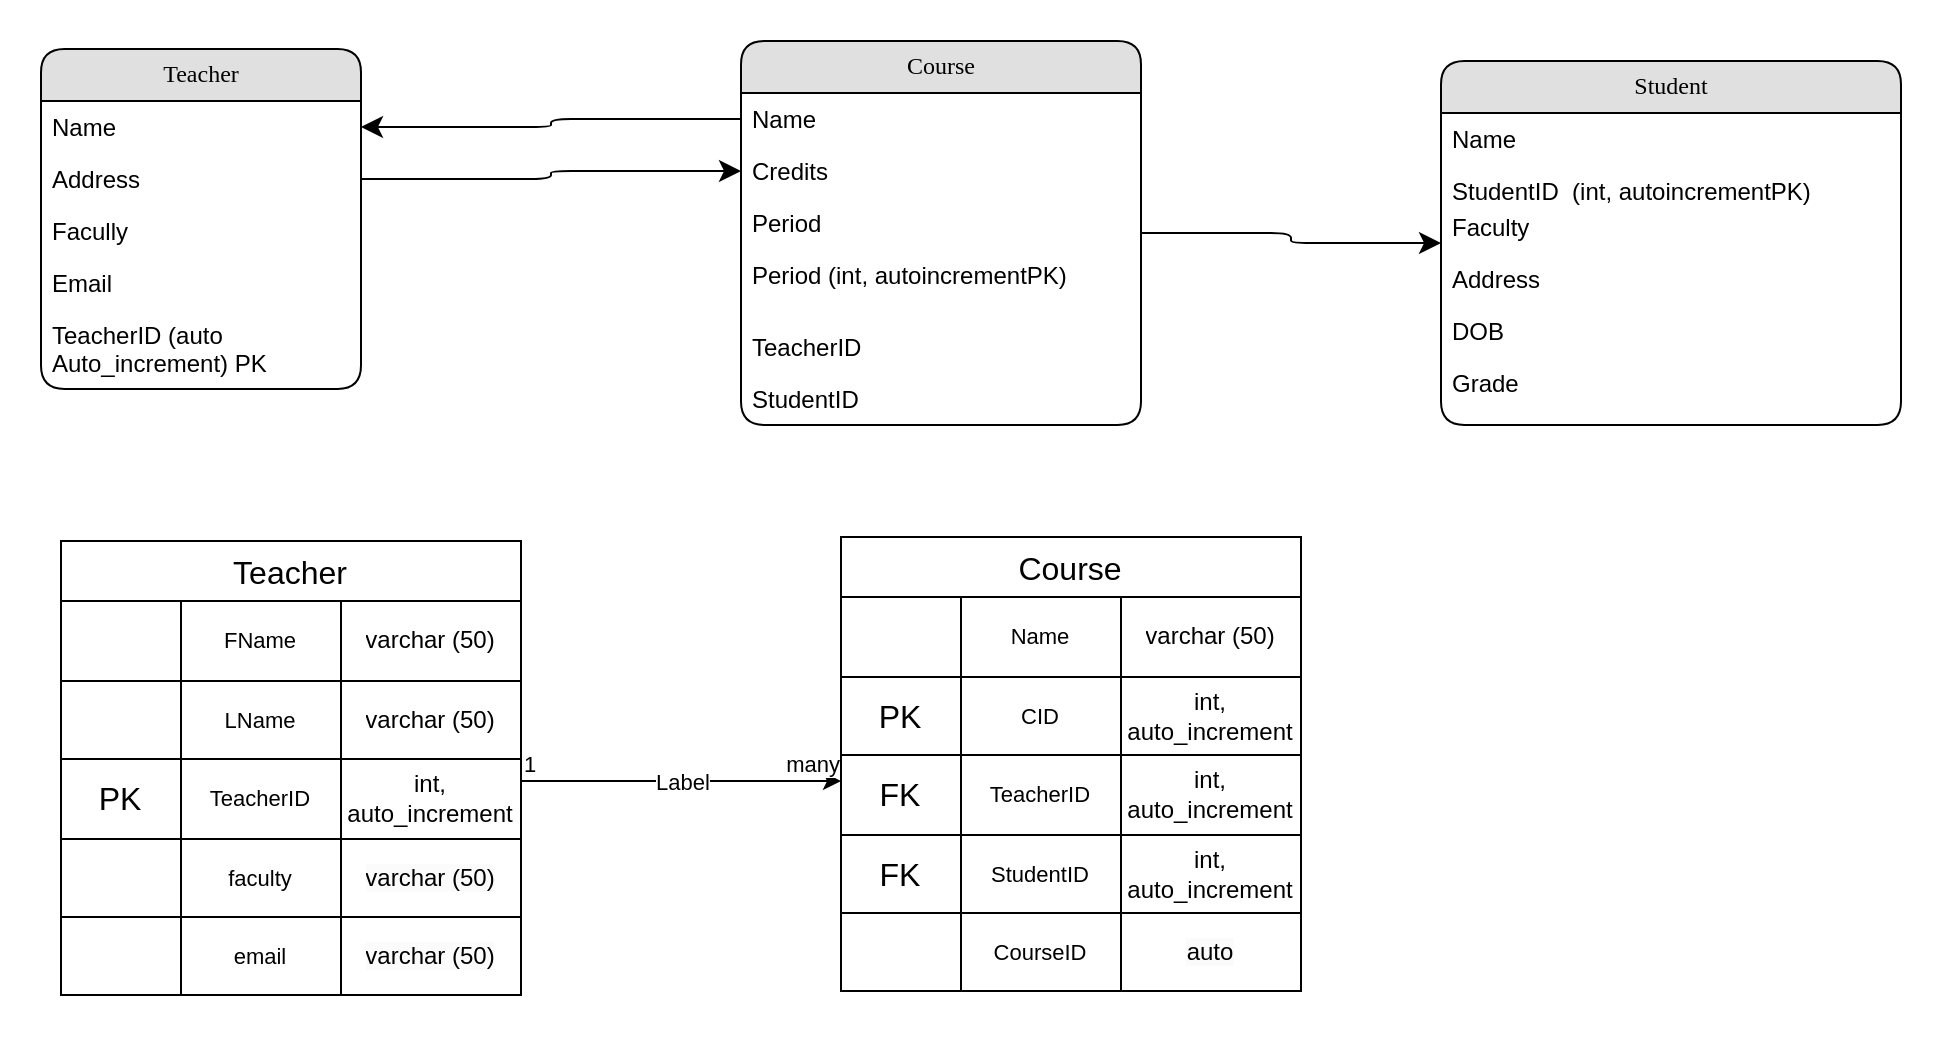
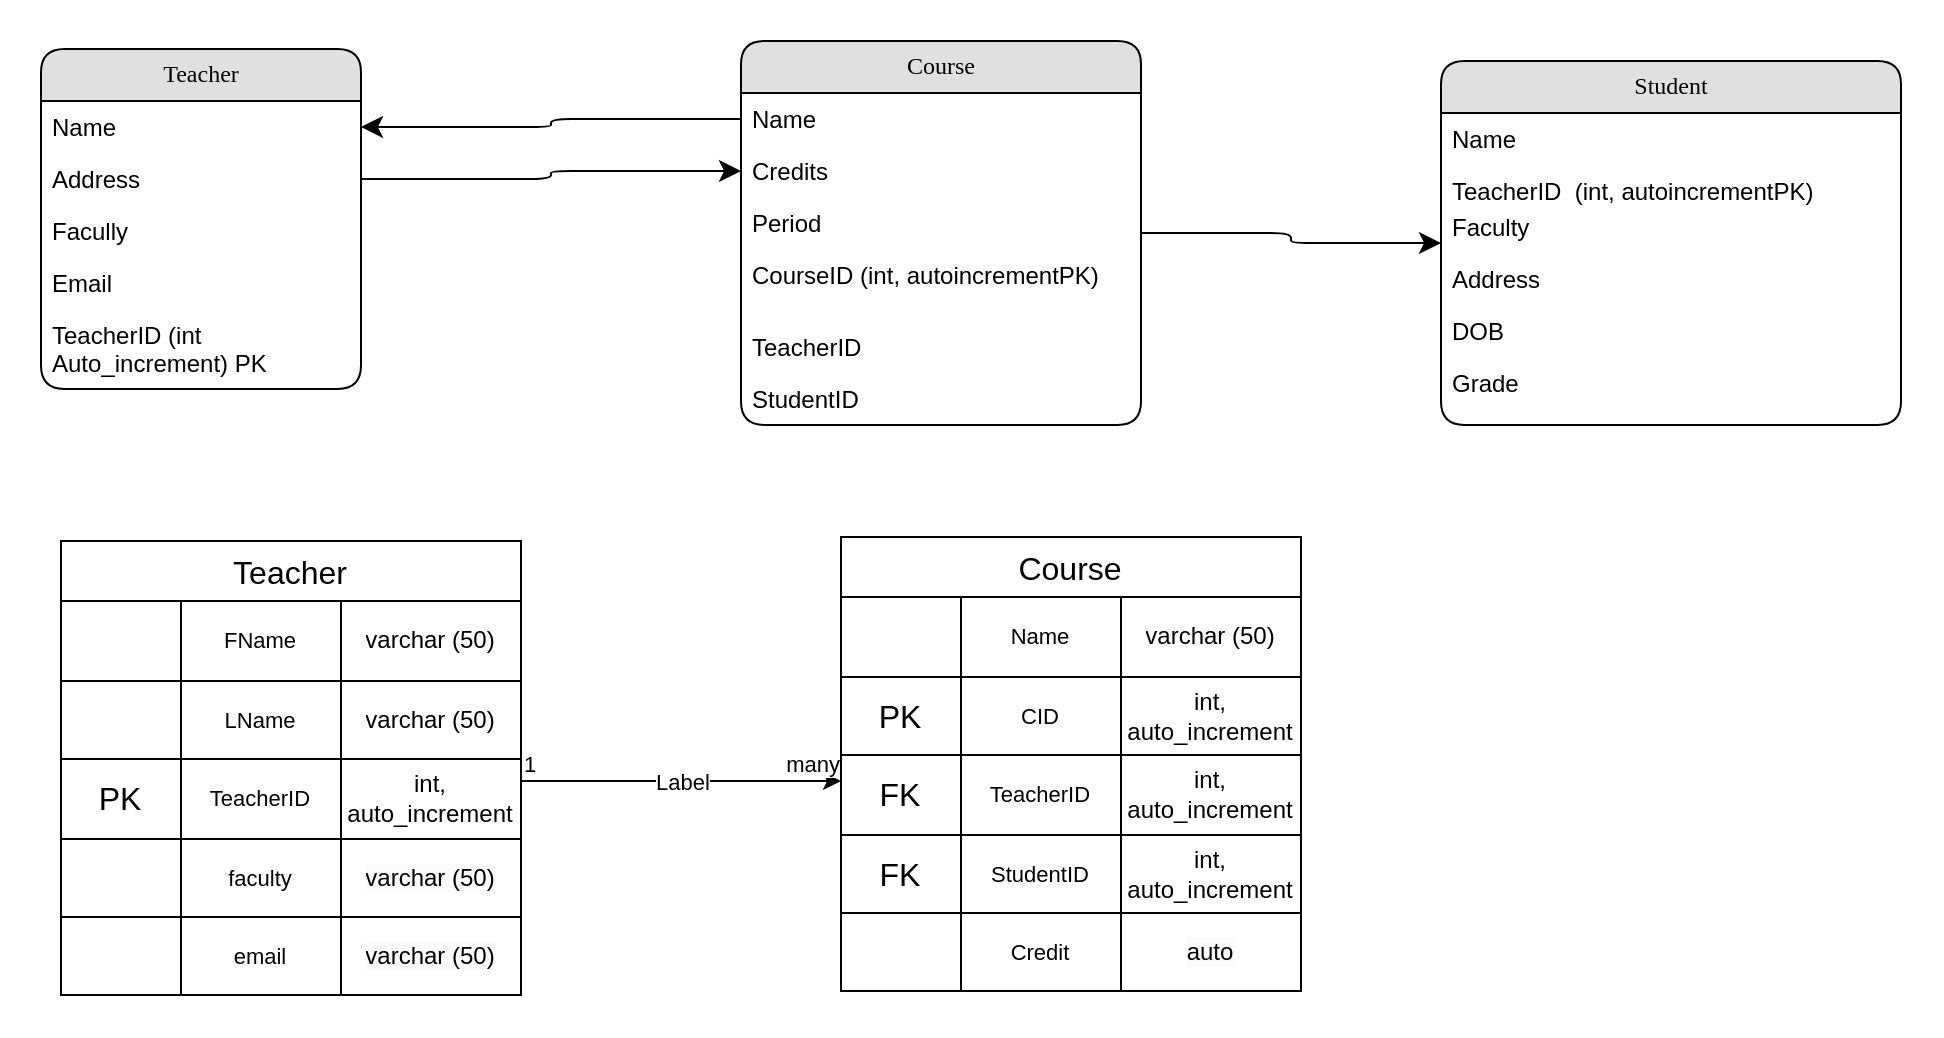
(1662, 193) -> (1662, 193)
(929, 277) -> (943, 292)
(203, 352) -> (203, 352)
(1041, 953) -> (1041, 953)
